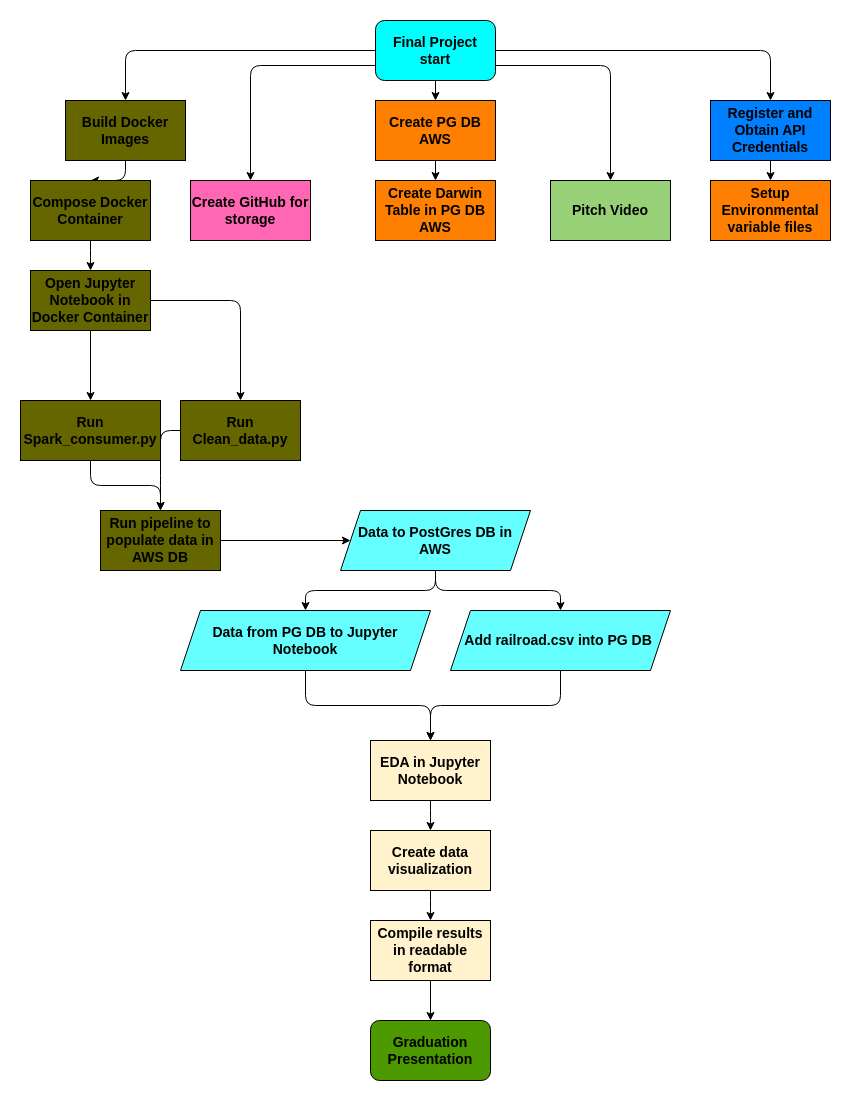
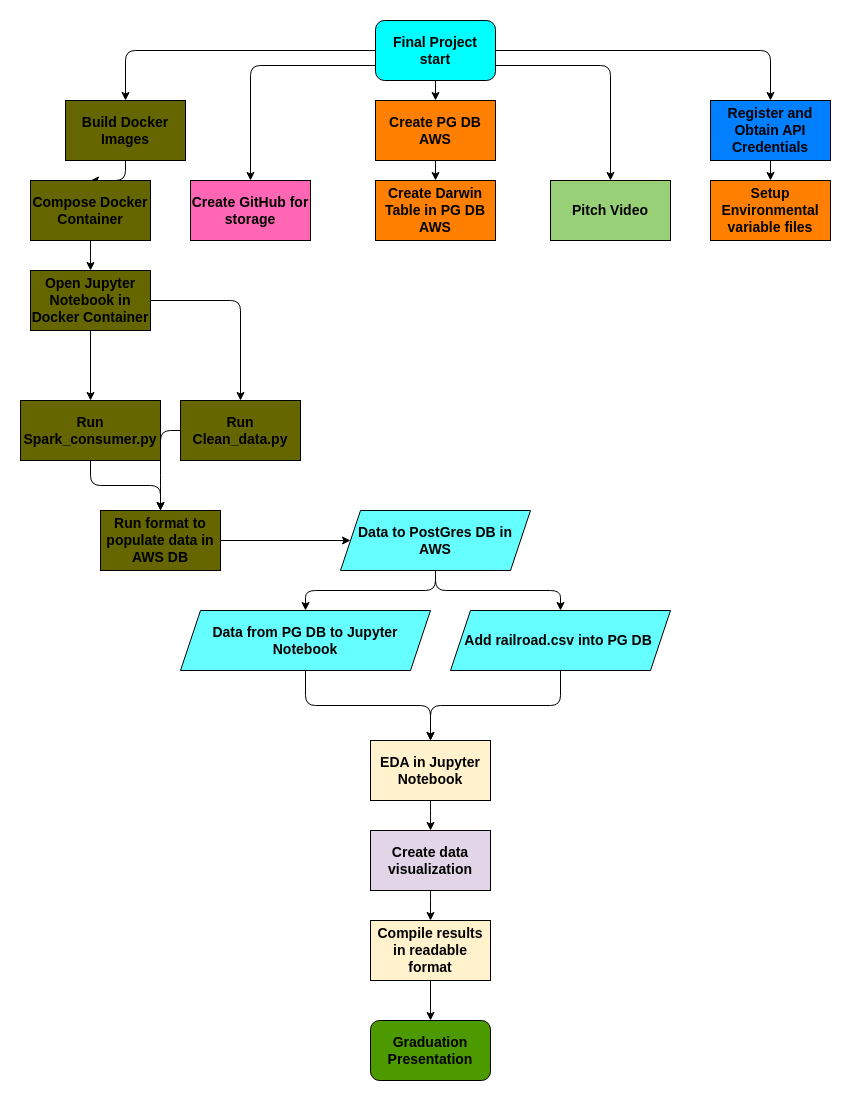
(161, 541) -> (161, 541)
(431, 861) -> (431, 861)
